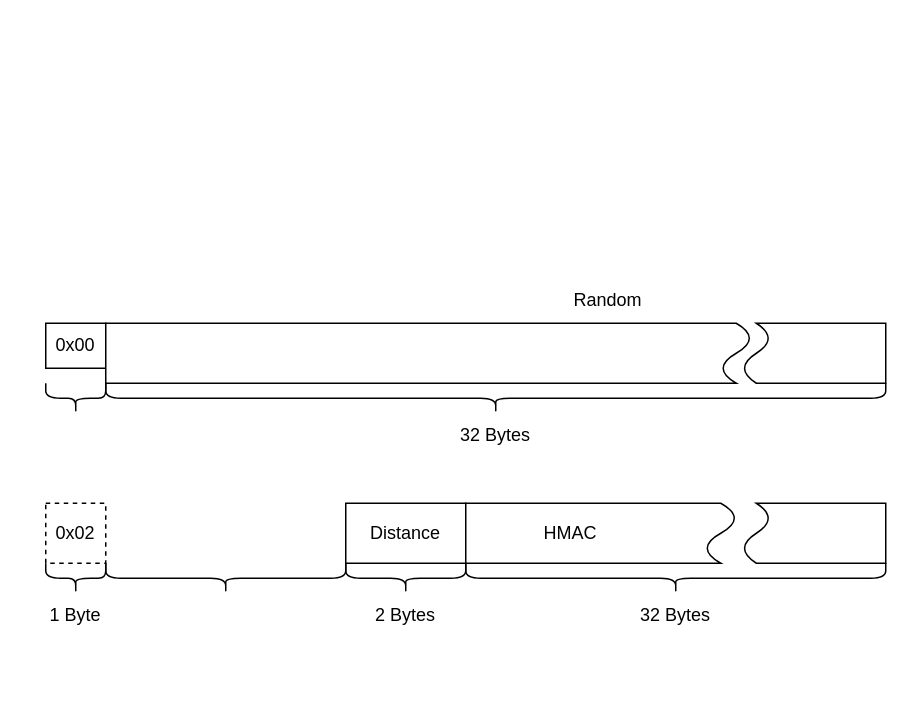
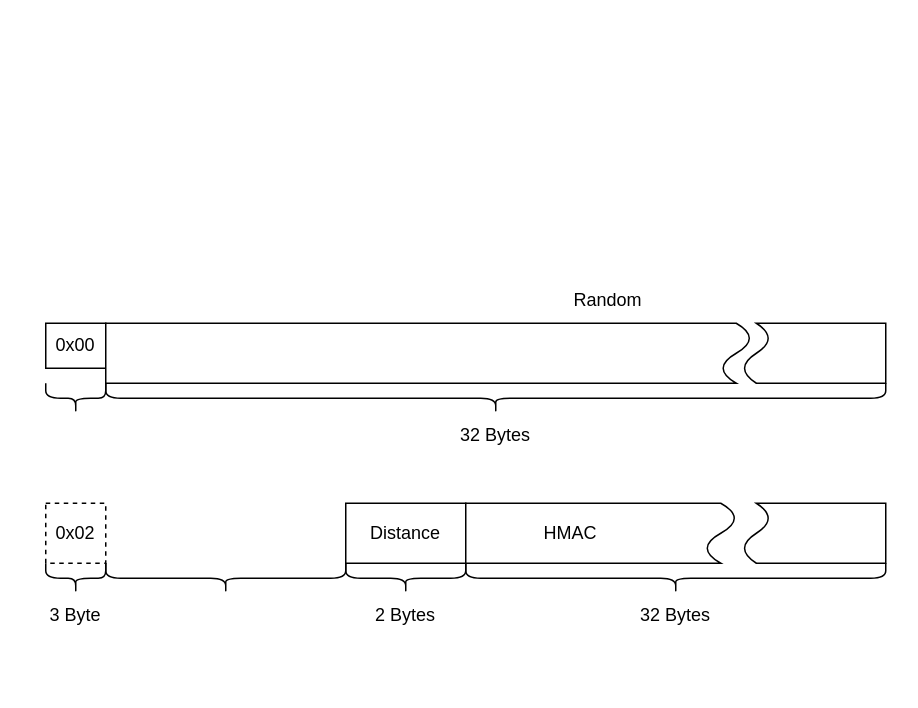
(76, 616) -> (76, 616)
